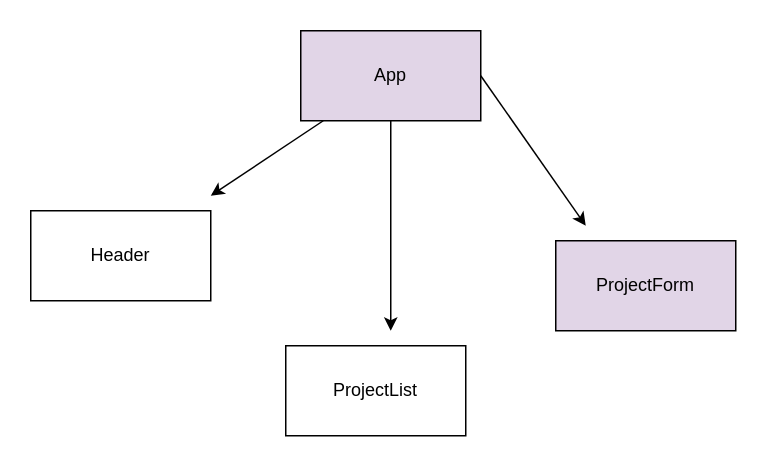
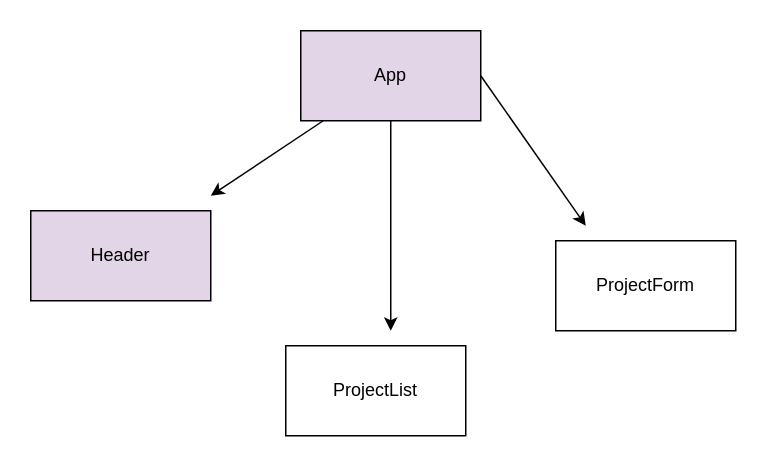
(121, 256) -> (121, 256)
(646, 286) -> (646, 286)
